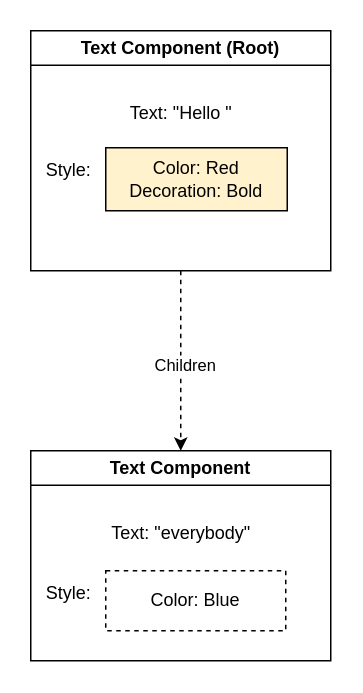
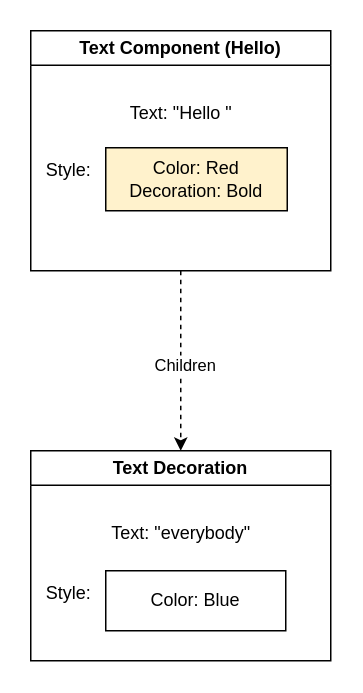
(181, 49) -> (181, 49)
(181, 469) -> (181, 469)
(196, 601) -> (196, 601)
